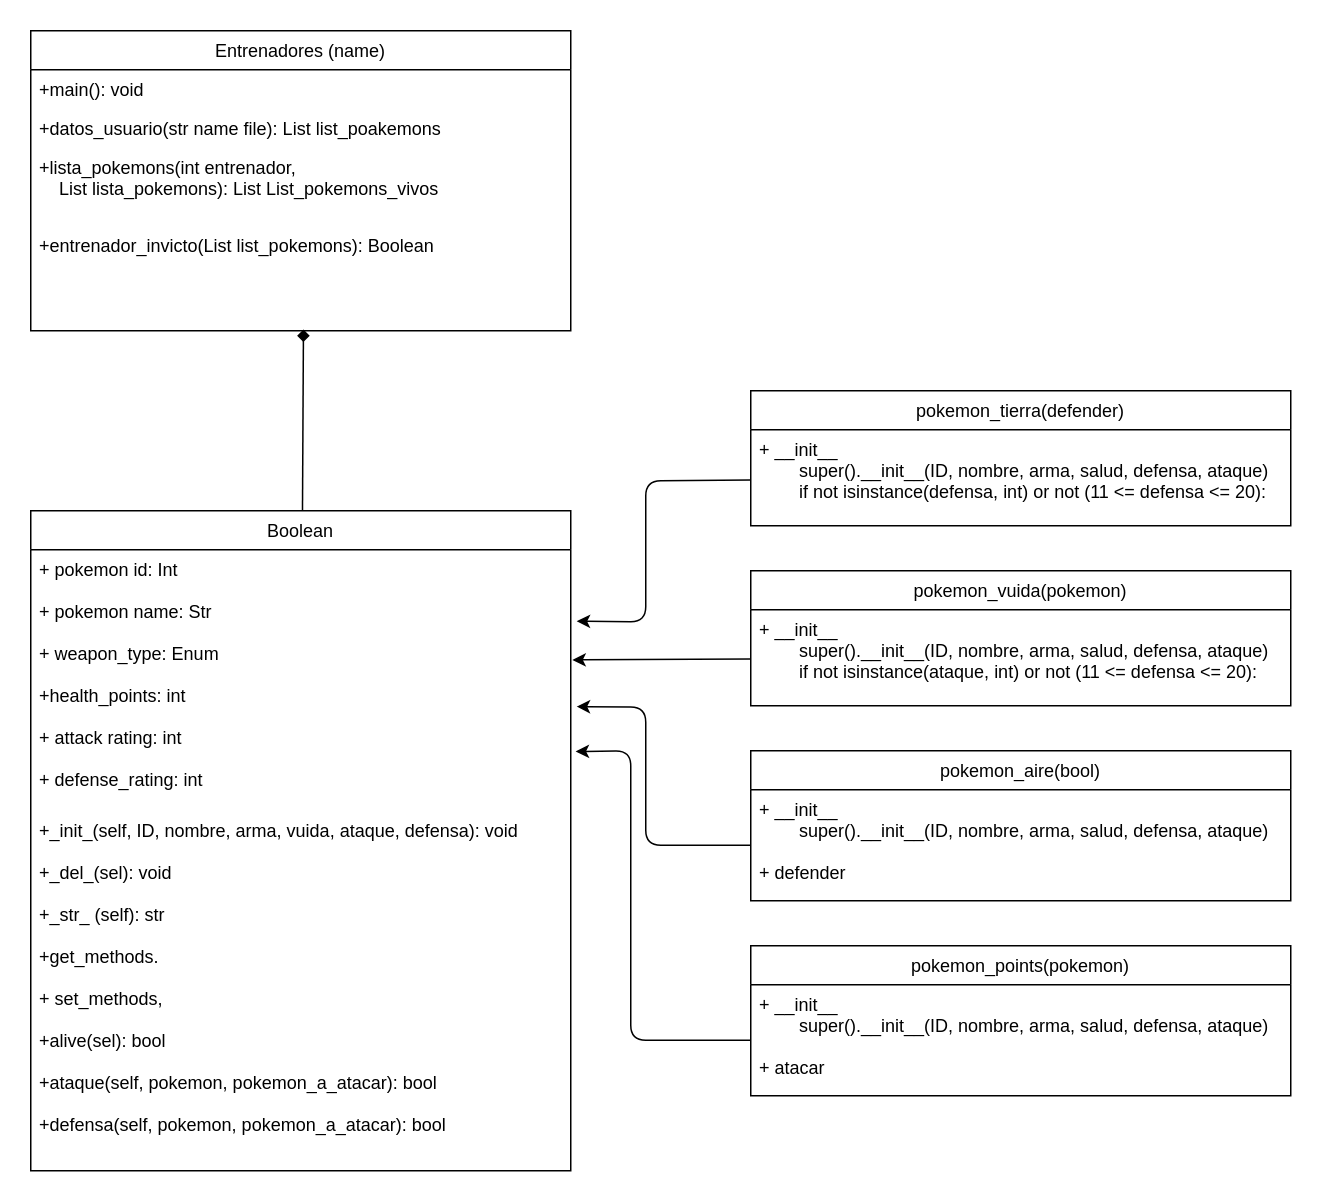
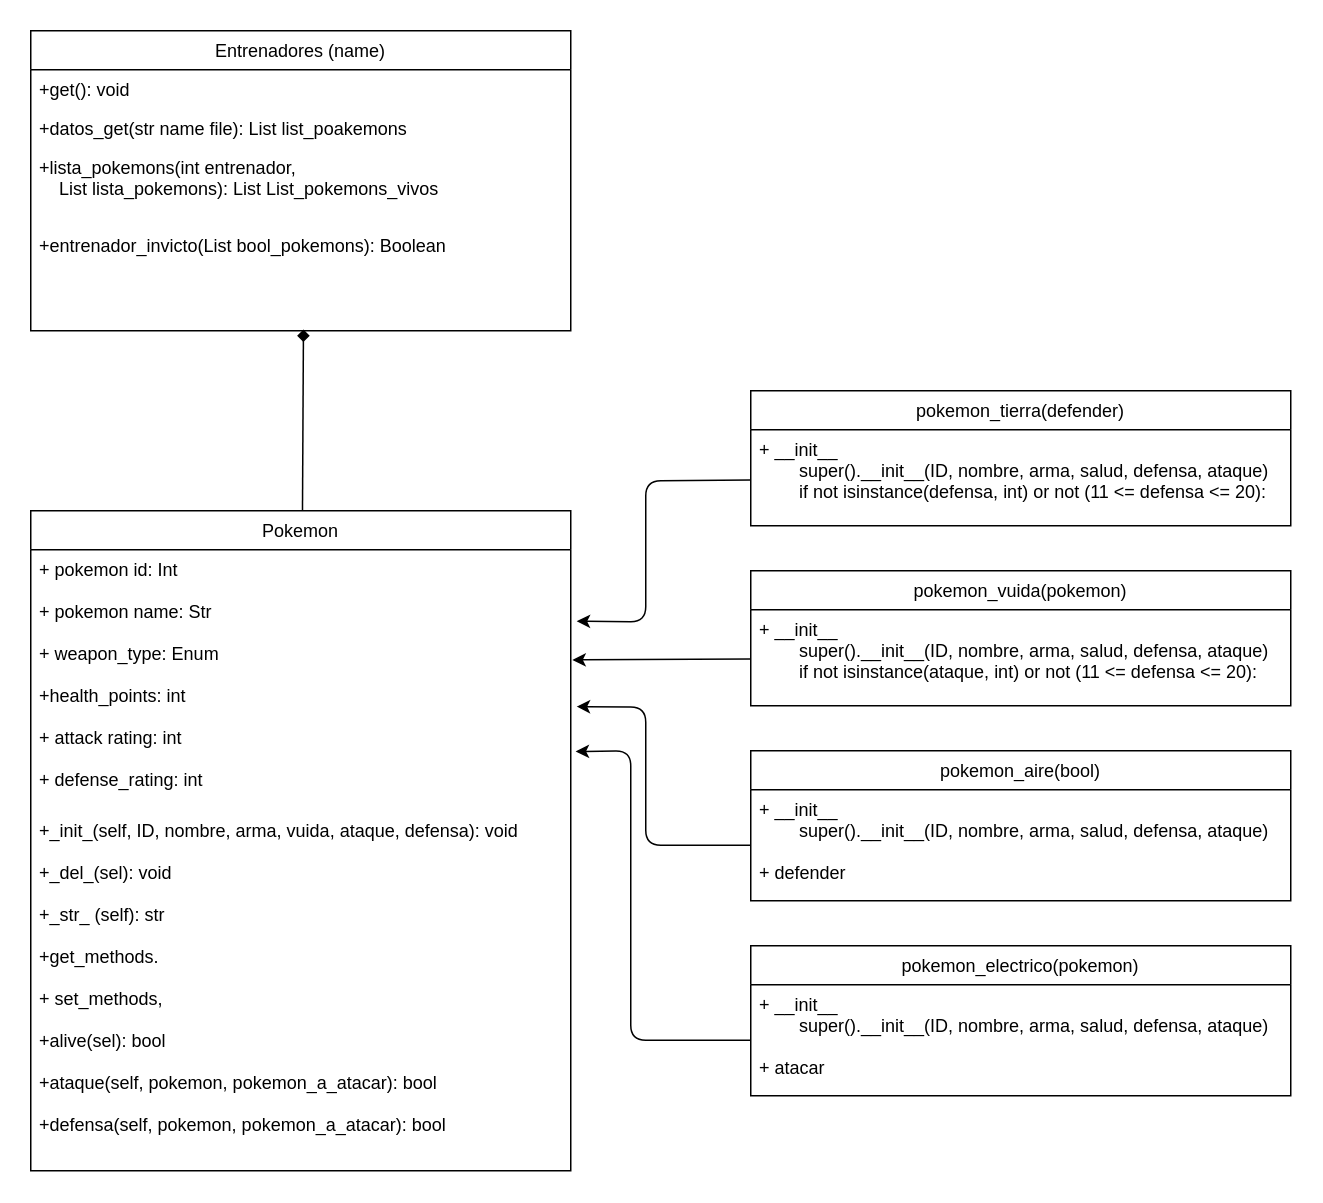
(95, 90) -> (92, 90)
(265, 129) -> (247, 129)
(260, 246) -> (262, 246)
(300, 531) -> (300, 531)
(1020, 966) -> (1020, 966)
